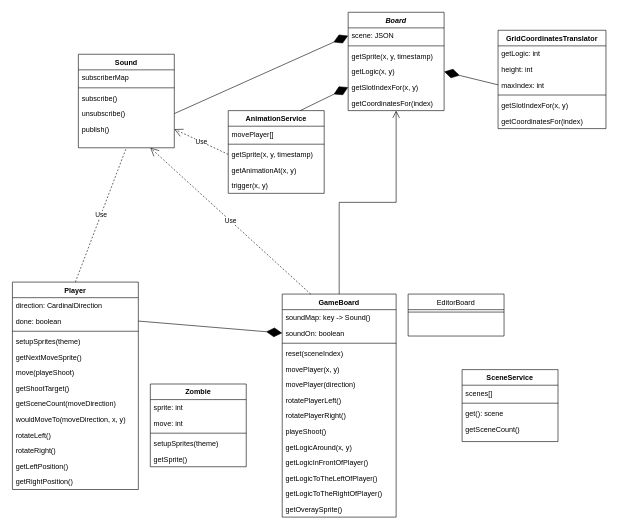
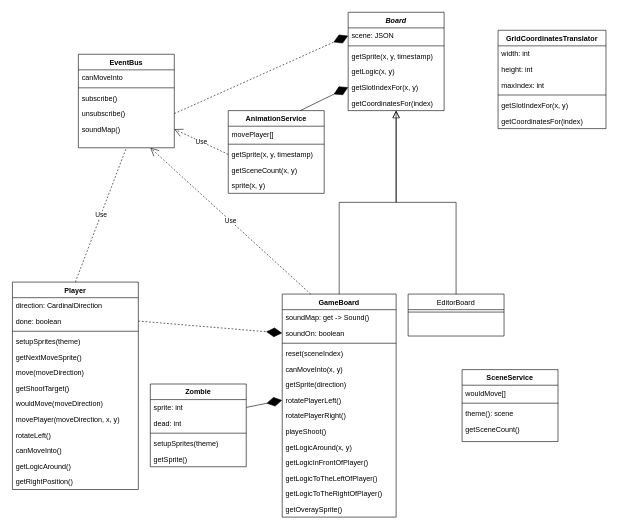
(524, 54) -> (518, 54)
(126, 62) -> (126, 62)
(107, 78) -> (104, 78)
(255, 78) -> (255, 78)
(478, 80) -> none
(98, 130) -> (102, 130)
(268, 170) -> (268, 170)
(255, 186) -> (253, 186)
none -> (456, 220)
(330, 318) -> (330, 318)
(203, 327) -> (203, 327)
(315, 370) -> (318, 370)
(47, 373) -> (52, 373)
(325, 385) -> (323, 385)
(482, 394) -> (487, 394)
(70, 404) -> (61, 404)
none -> (257, 406)
(488, 414) -> (492, 414)
(74, 420) -> (72, 420)
(169, 424) -> (169, 424)
(41, 451) -> (42, 451)
(48, 467) -> (47, 467)
